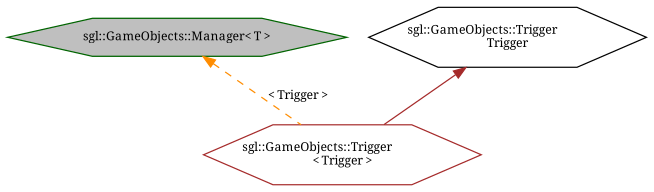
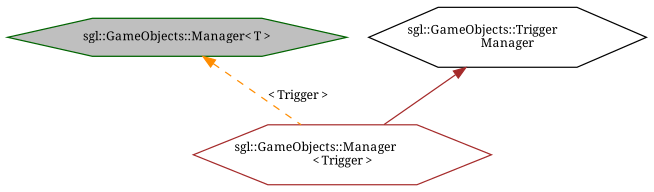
(508, 37) -> (508, 37)
(342, 155) -> (342, 155)
